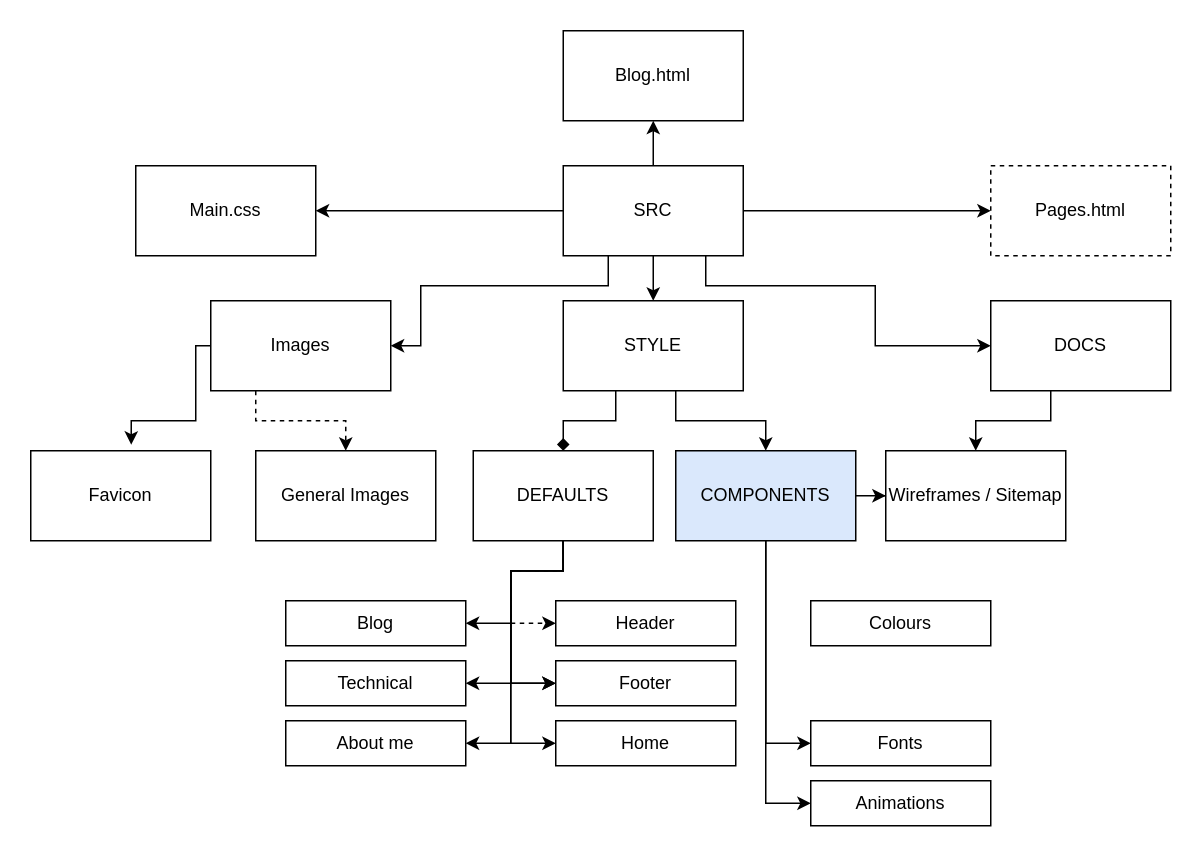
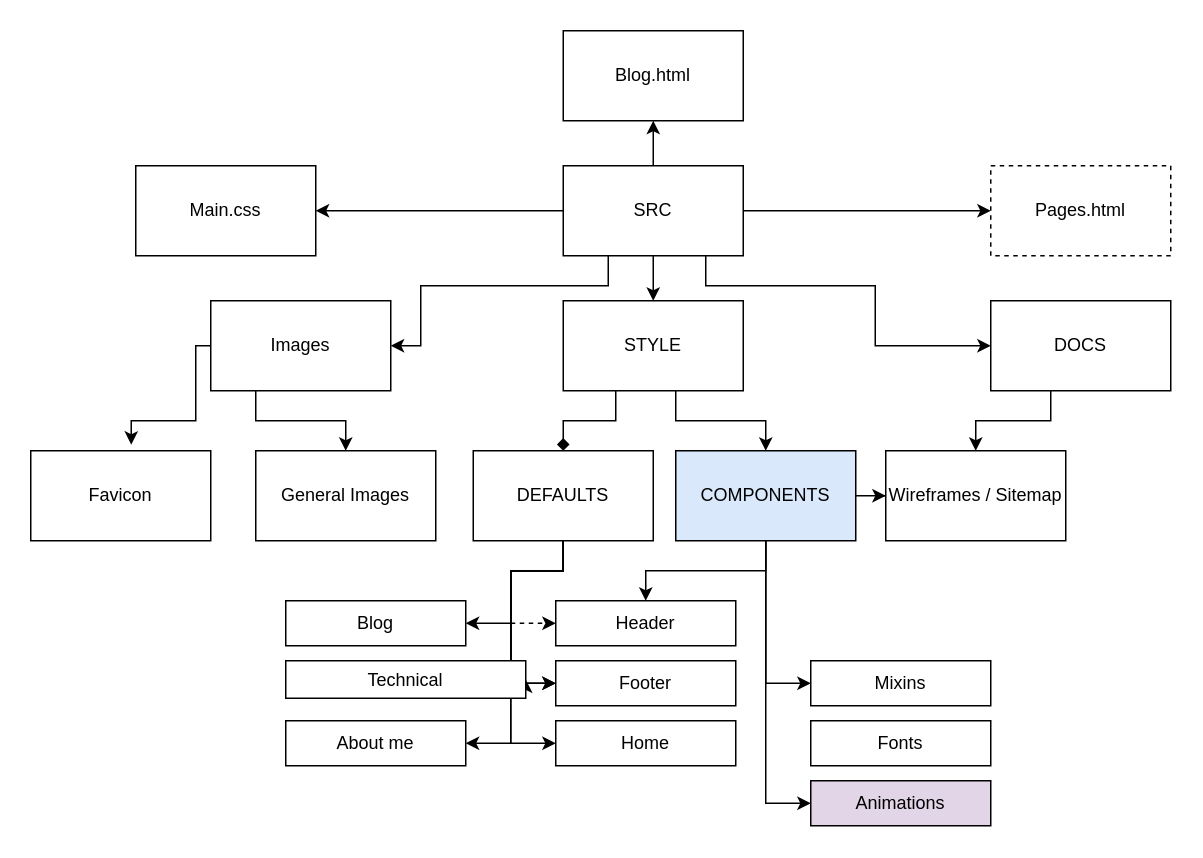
(295, 421) -> (295, 421)
(901, 623) -> none
(376, 683) -> (406, 680)
none -> (784, 683)
none -> (901, 683)
(784, 743) -> (695, 571)
(901, 803) -> (901, 803)
